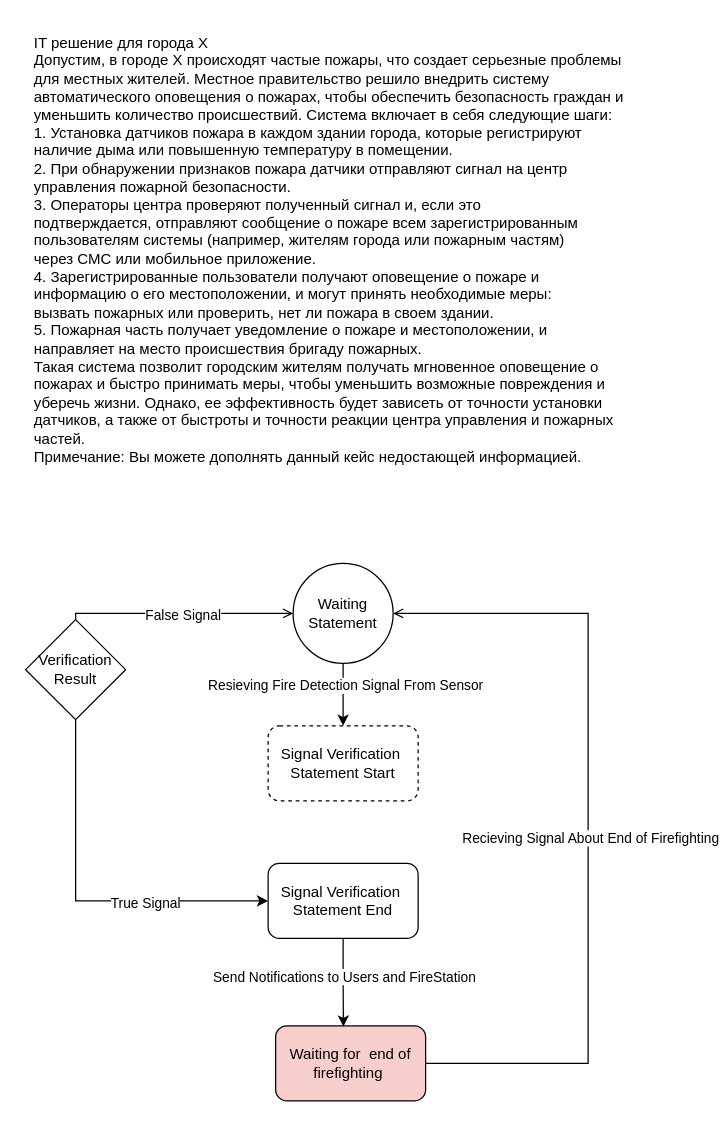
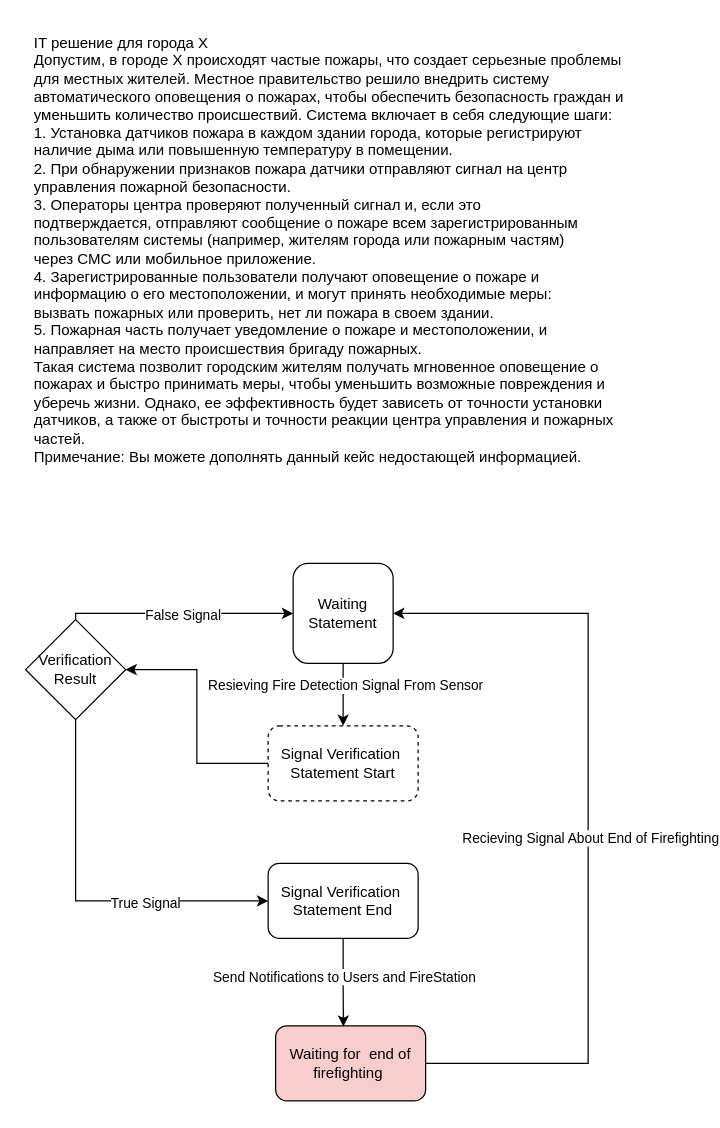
(285, 613) -> (283, 613)
(343, 613) -> (343, 613)
(400, 613) -> (403, 613)
none -> (197, 721)
